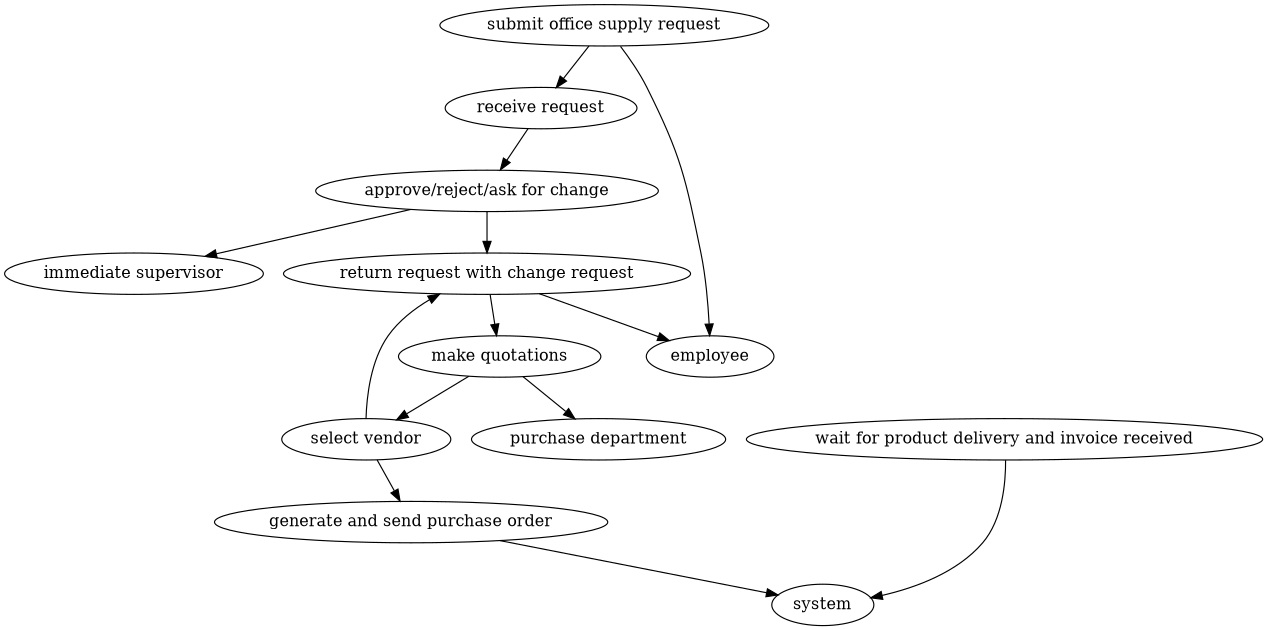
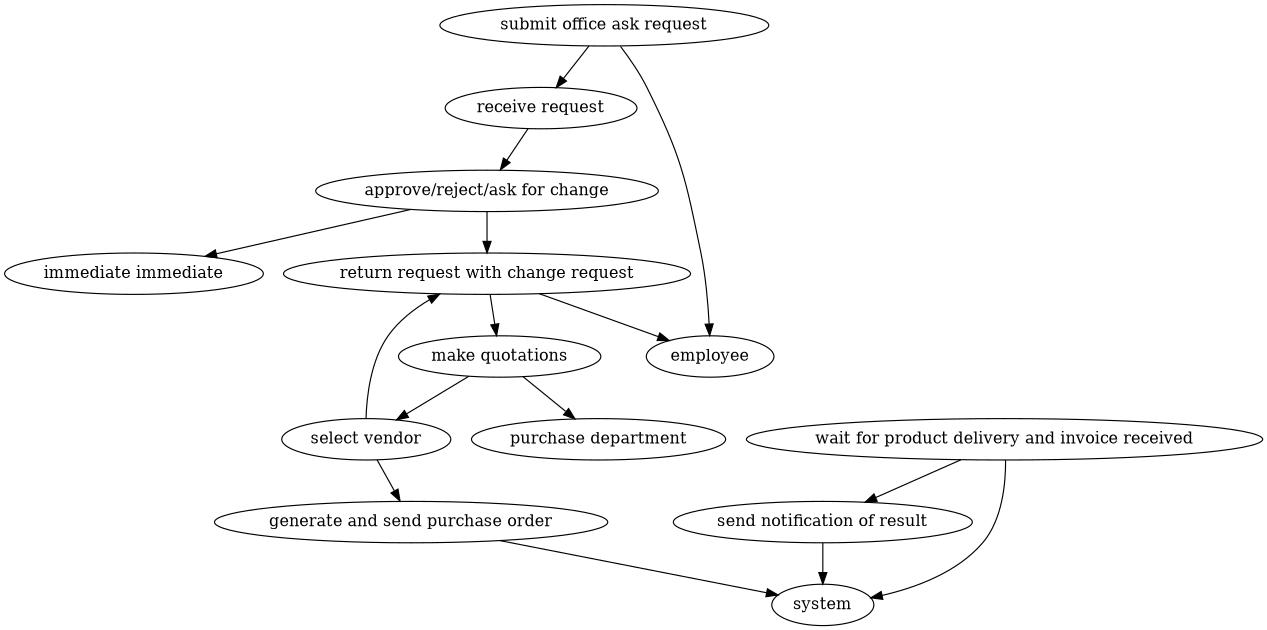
(604, 25) -> (604, 25)
(134, 274) -> (134, 274)
none -> (823, 522)
